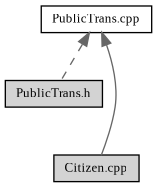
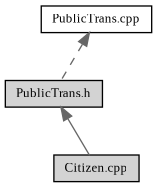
(116, 101) -> (79, 137)
